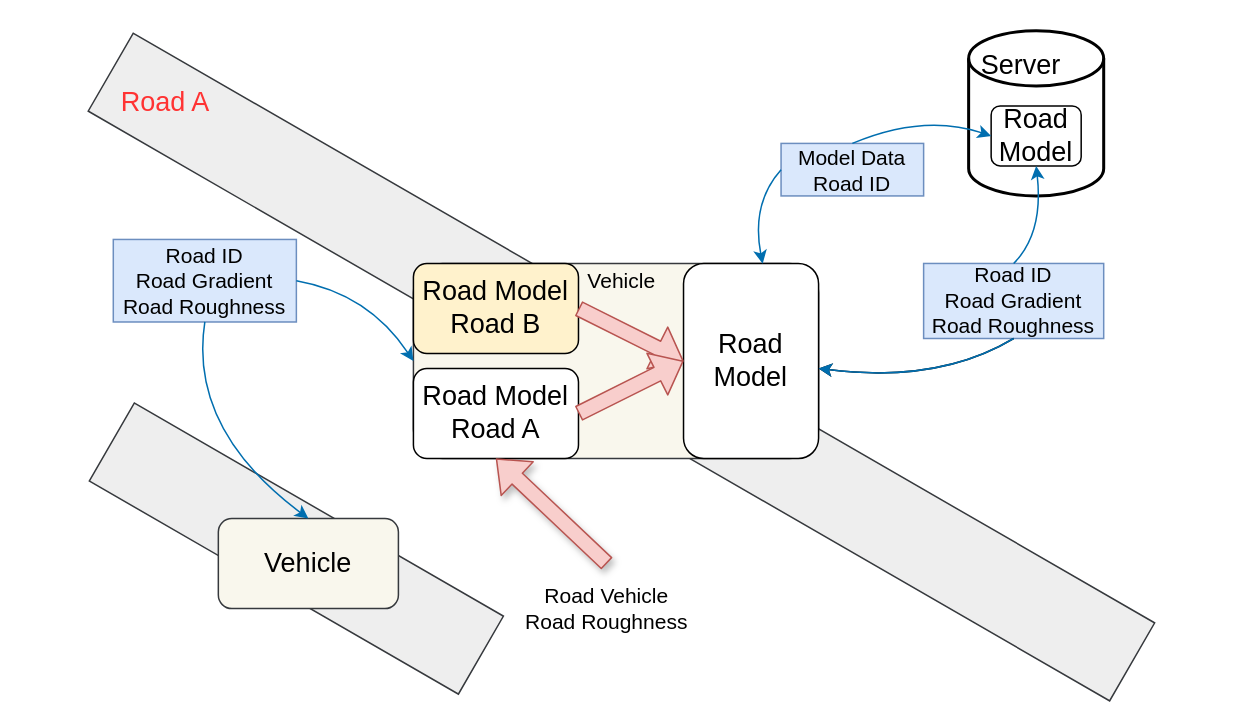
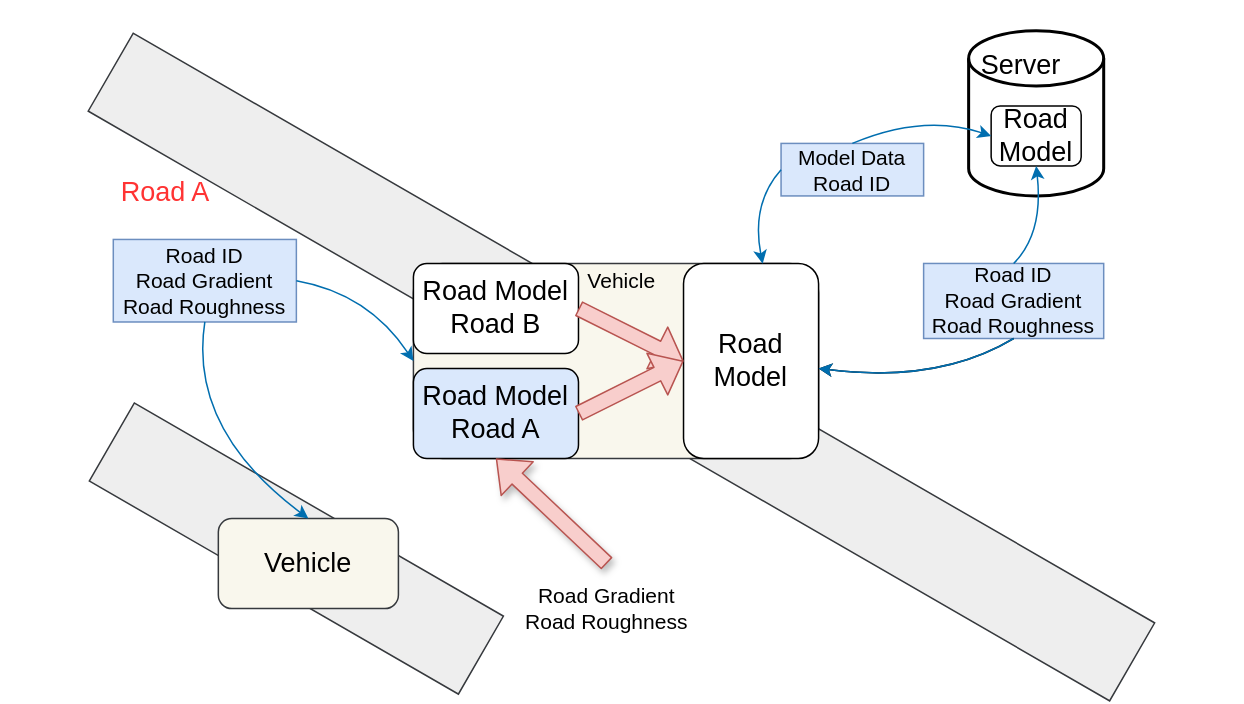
(166, 102) -> (166, 192)
(496, 308) -> (496, 308)
(496, 413) -> (496, 413)
(607, 608) -> (607, 608)
